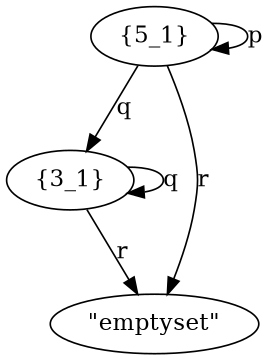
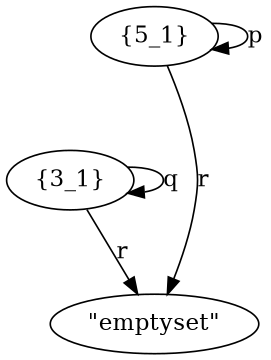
(116, 101) -> none
